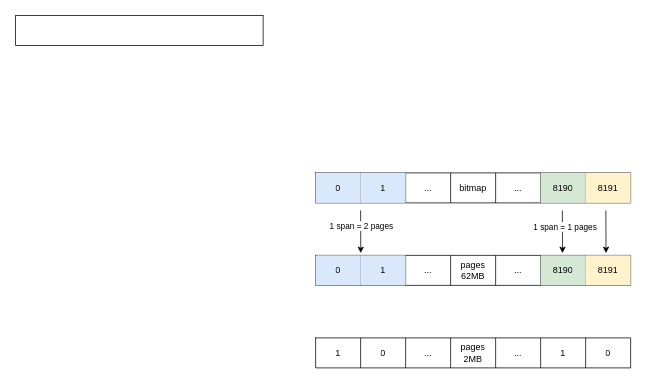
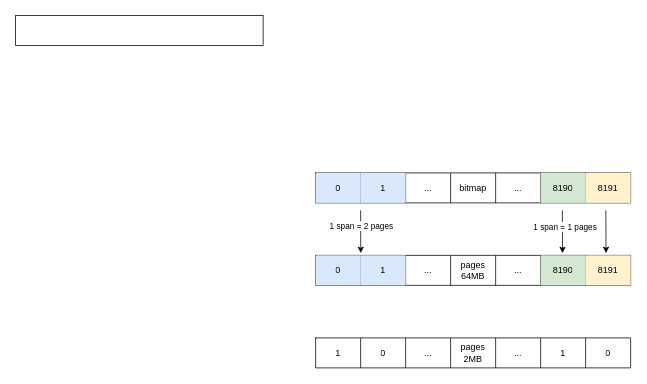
(473, 270) -> (473, 270)
